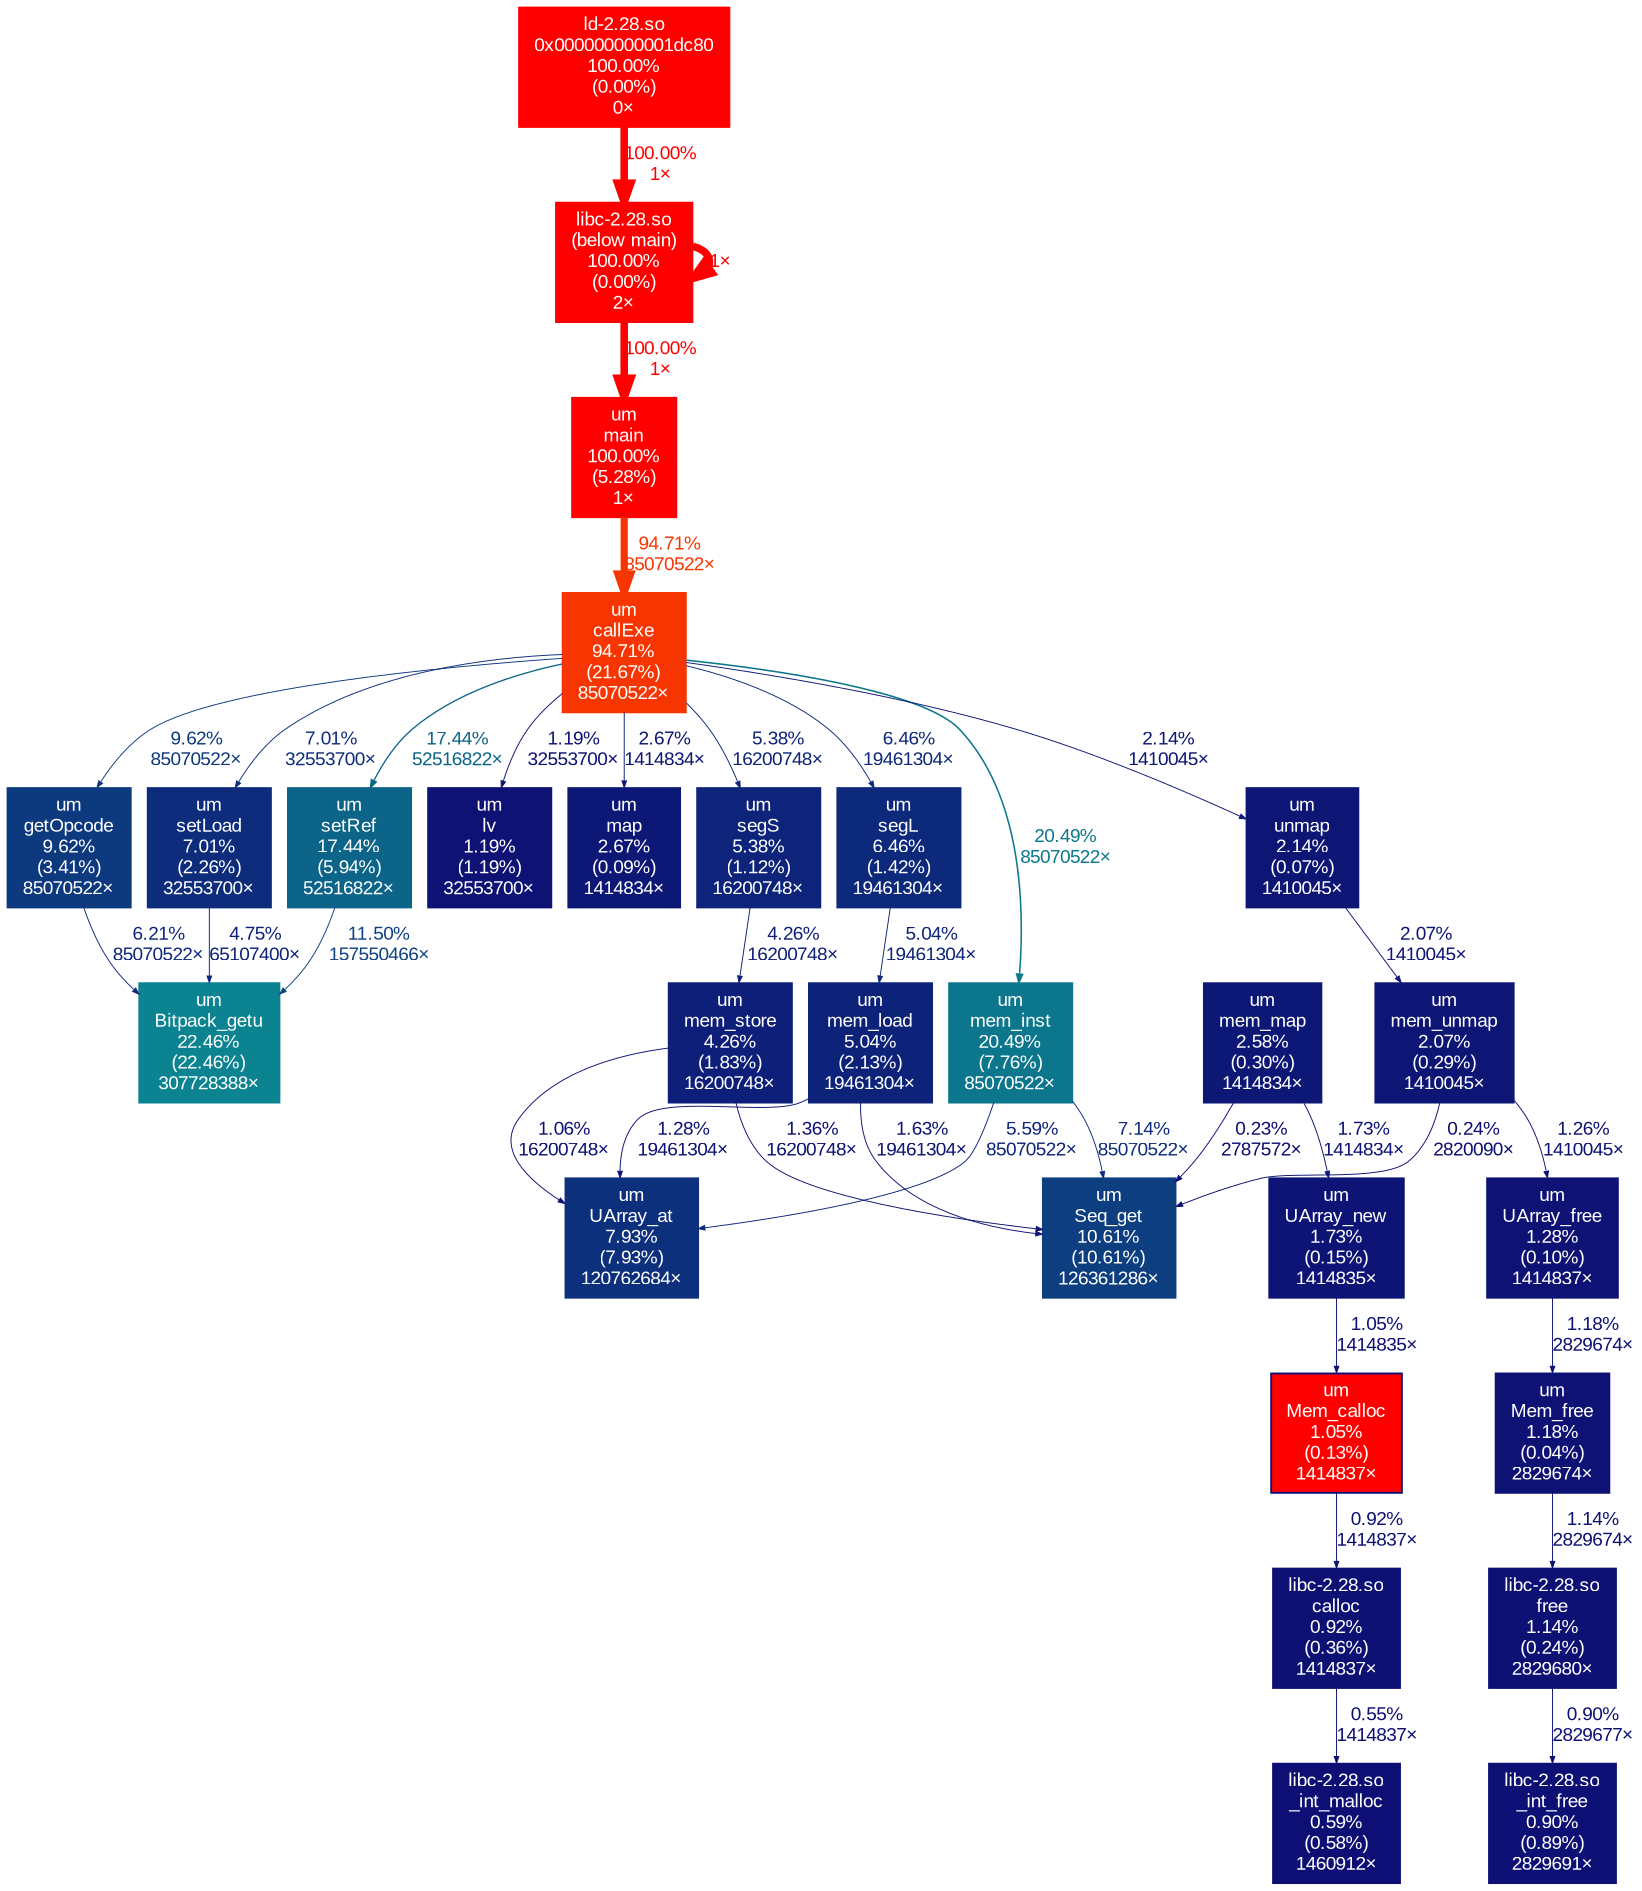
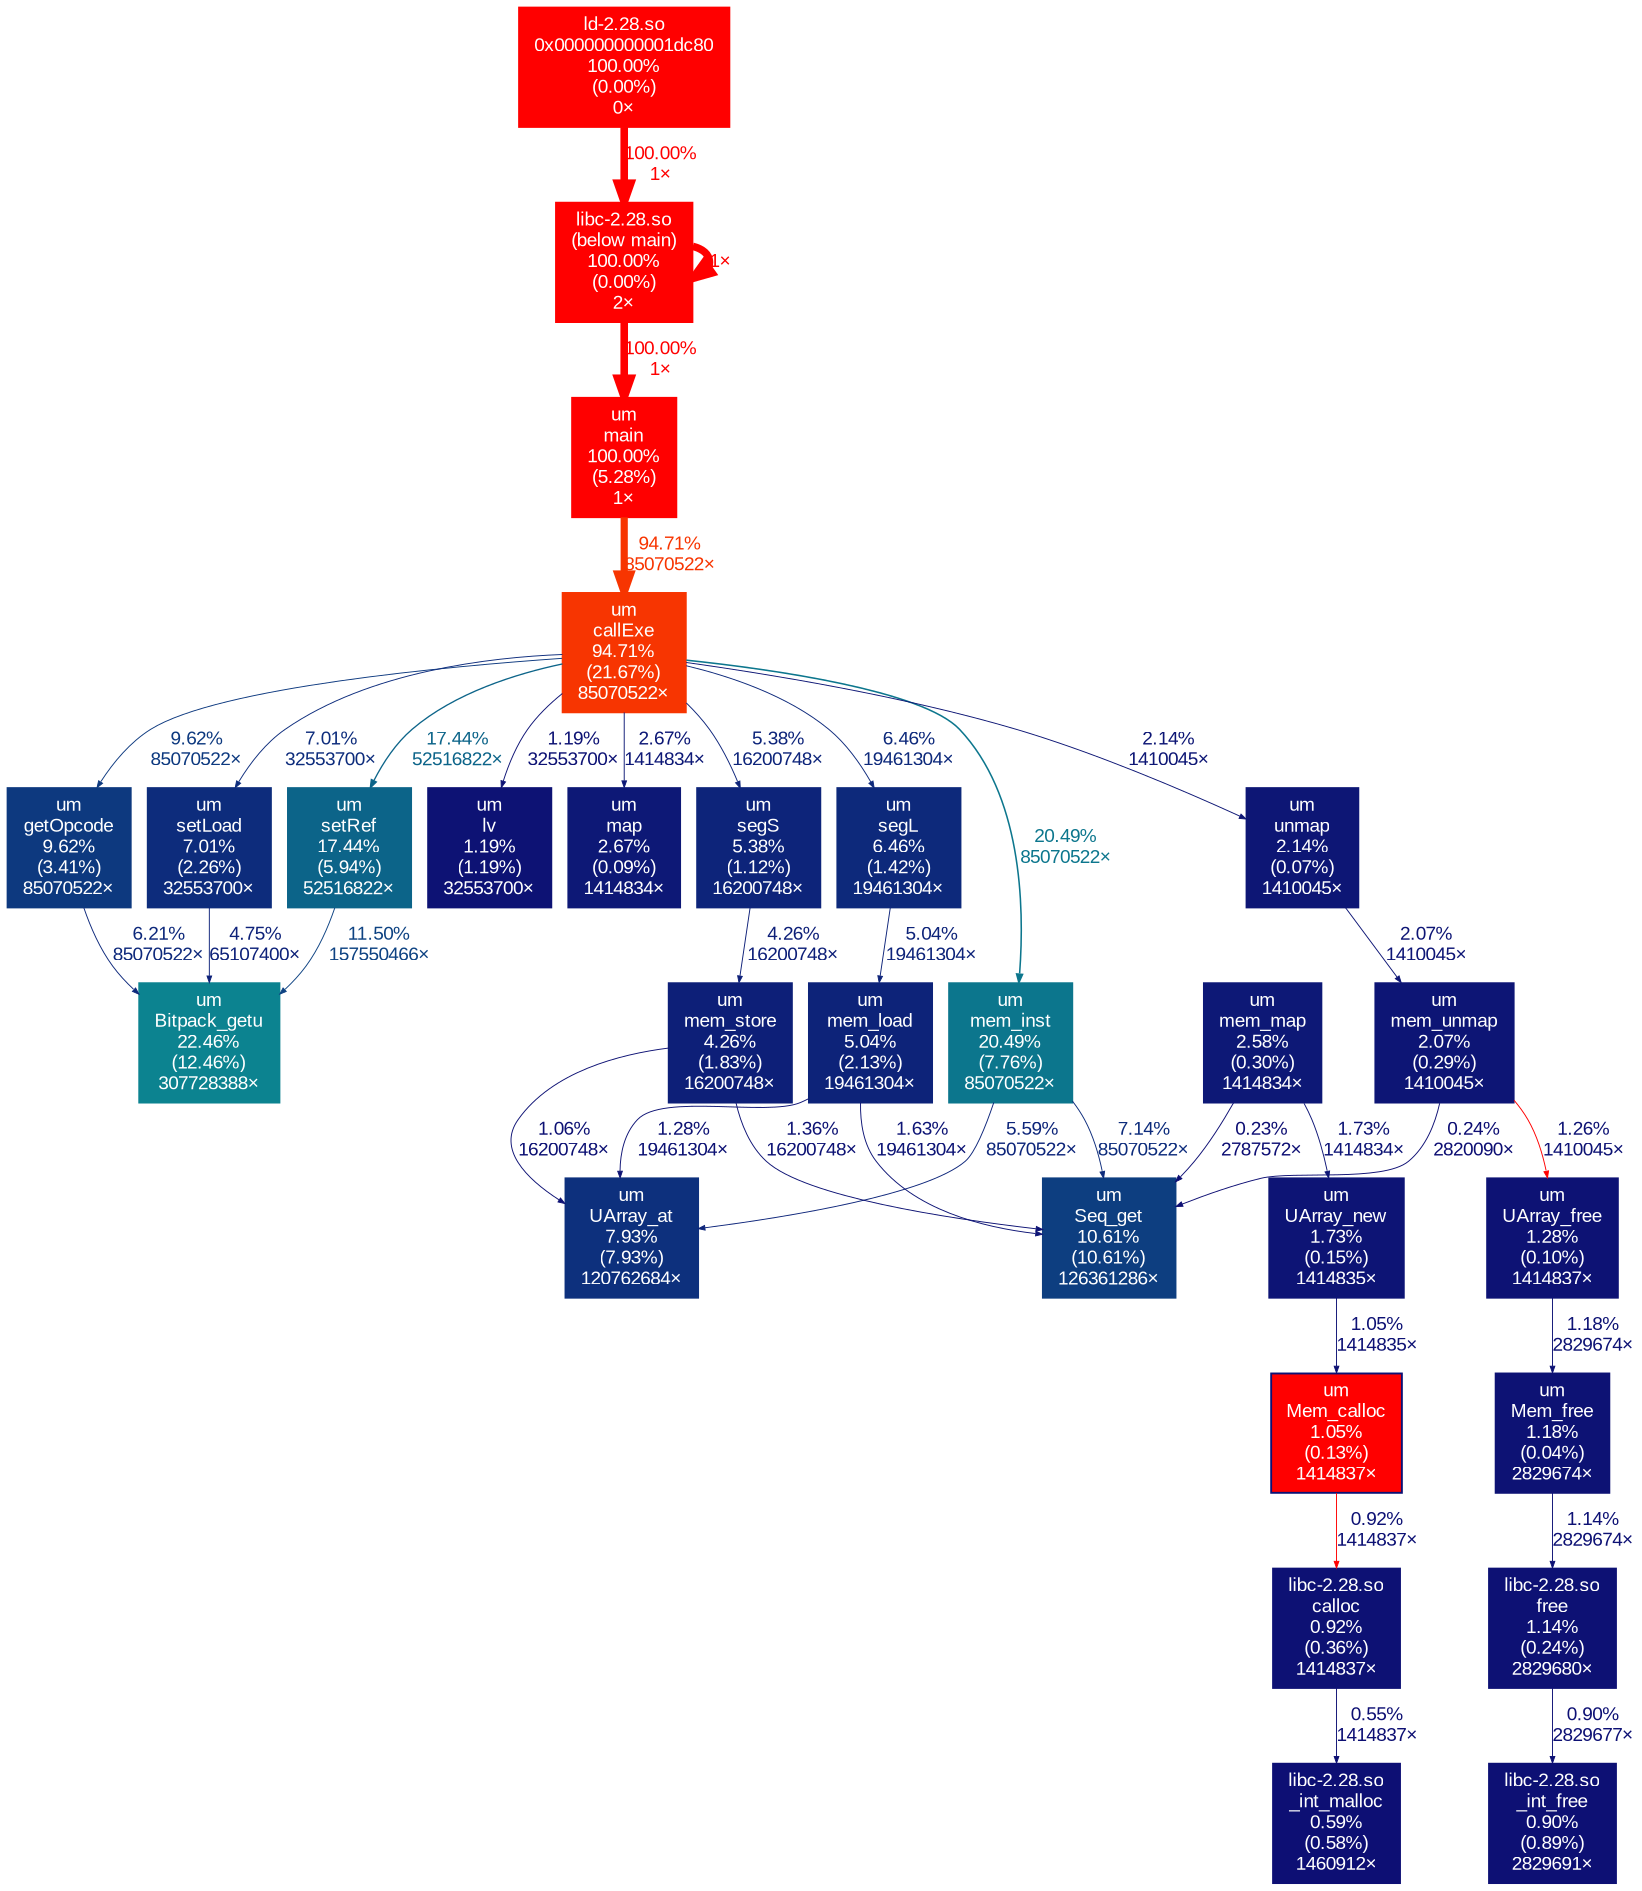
(209, 1043) -> (209, 1043)
(1535, 1133) -> (1535, 1133)
(1337, 1527) -> (1337, 1527)
